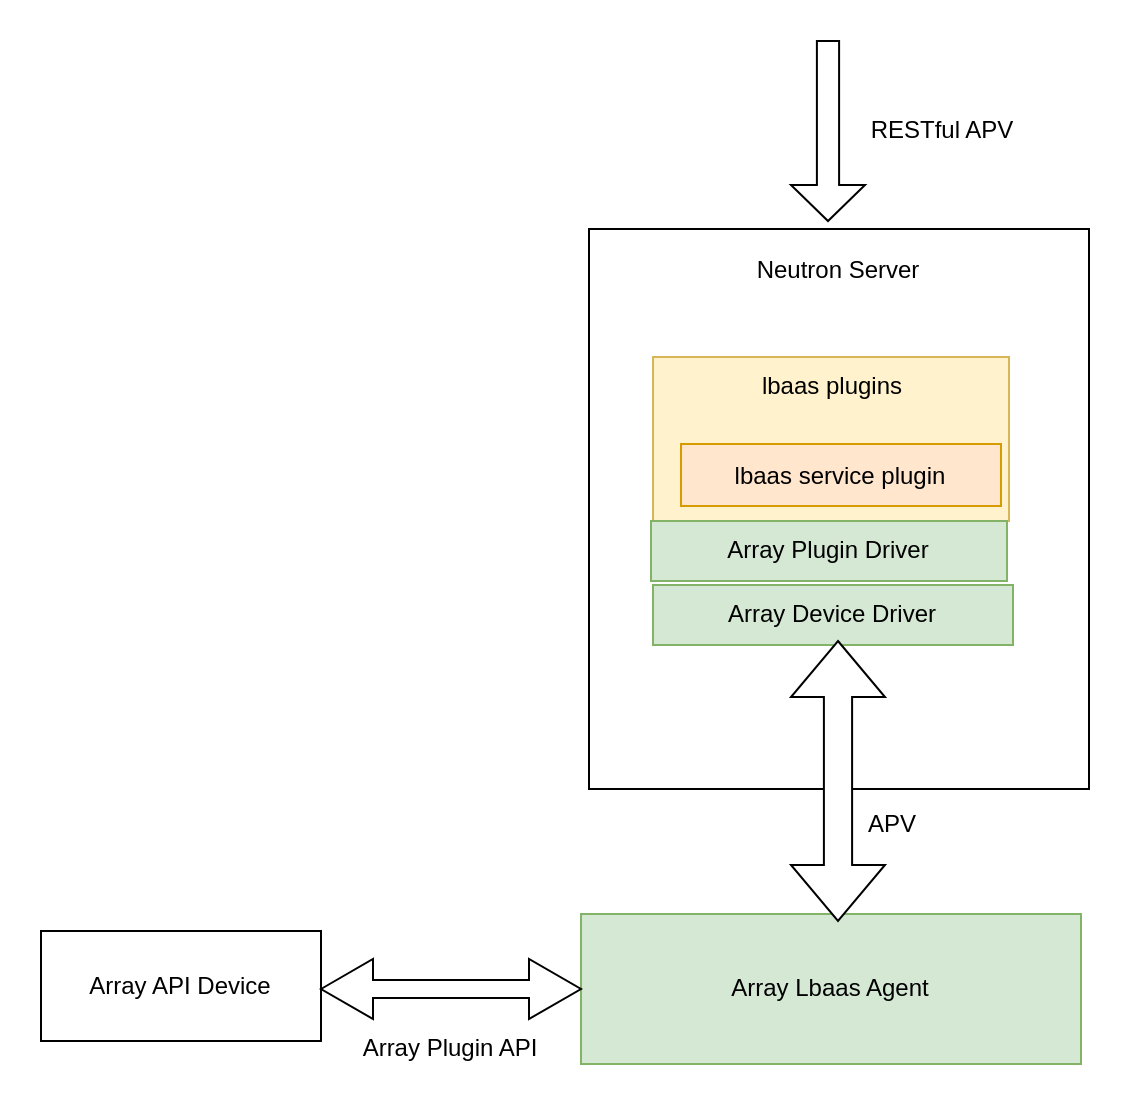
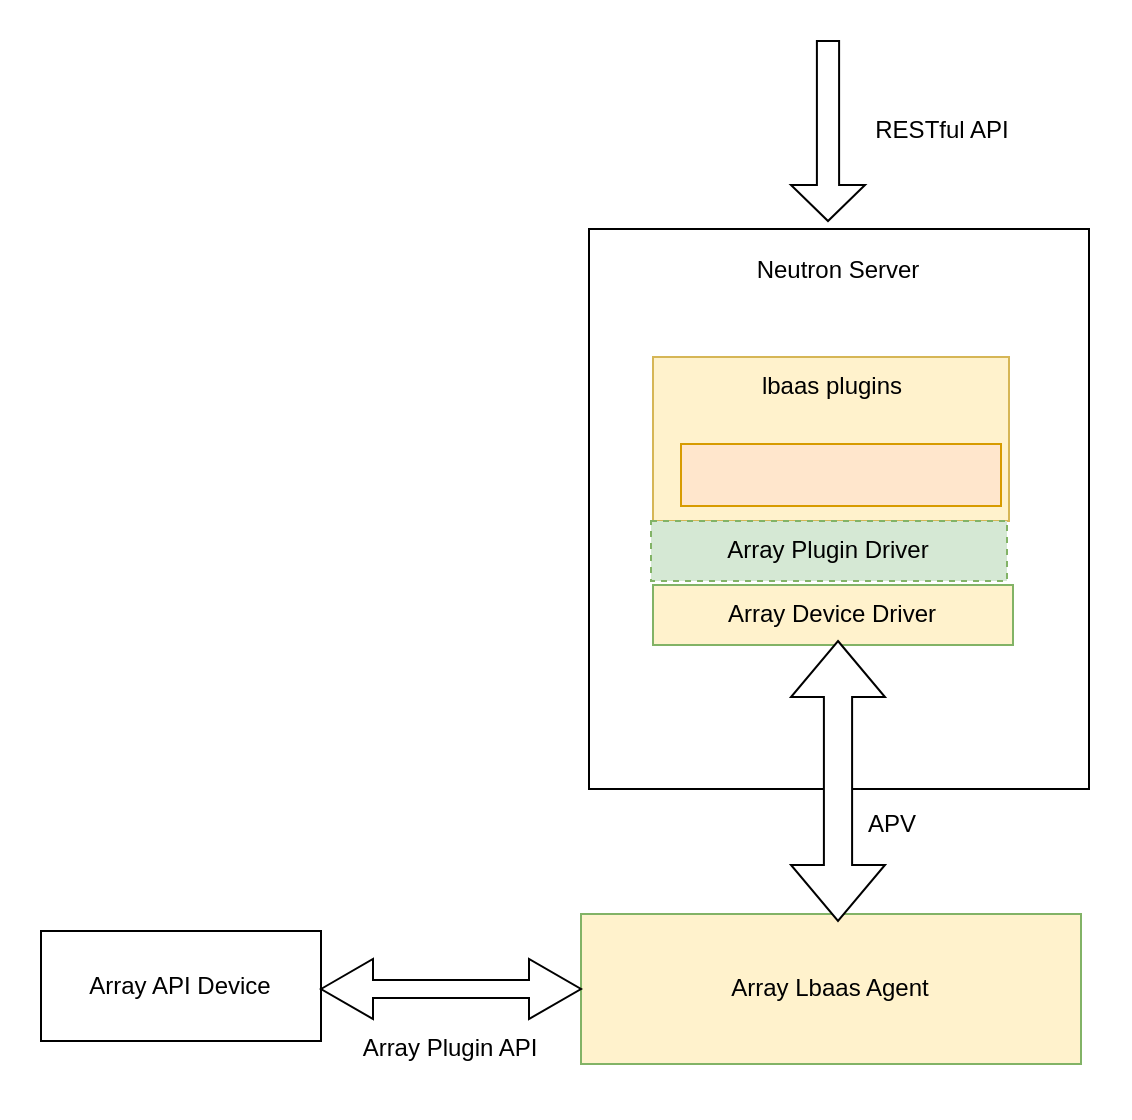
(943, 131) -> (943, 131)
(841, 476) -> none
(829, 551) -> (829, 551)
(833, 615) -> (833, 615)
(831, 989) -> (831, 989)
